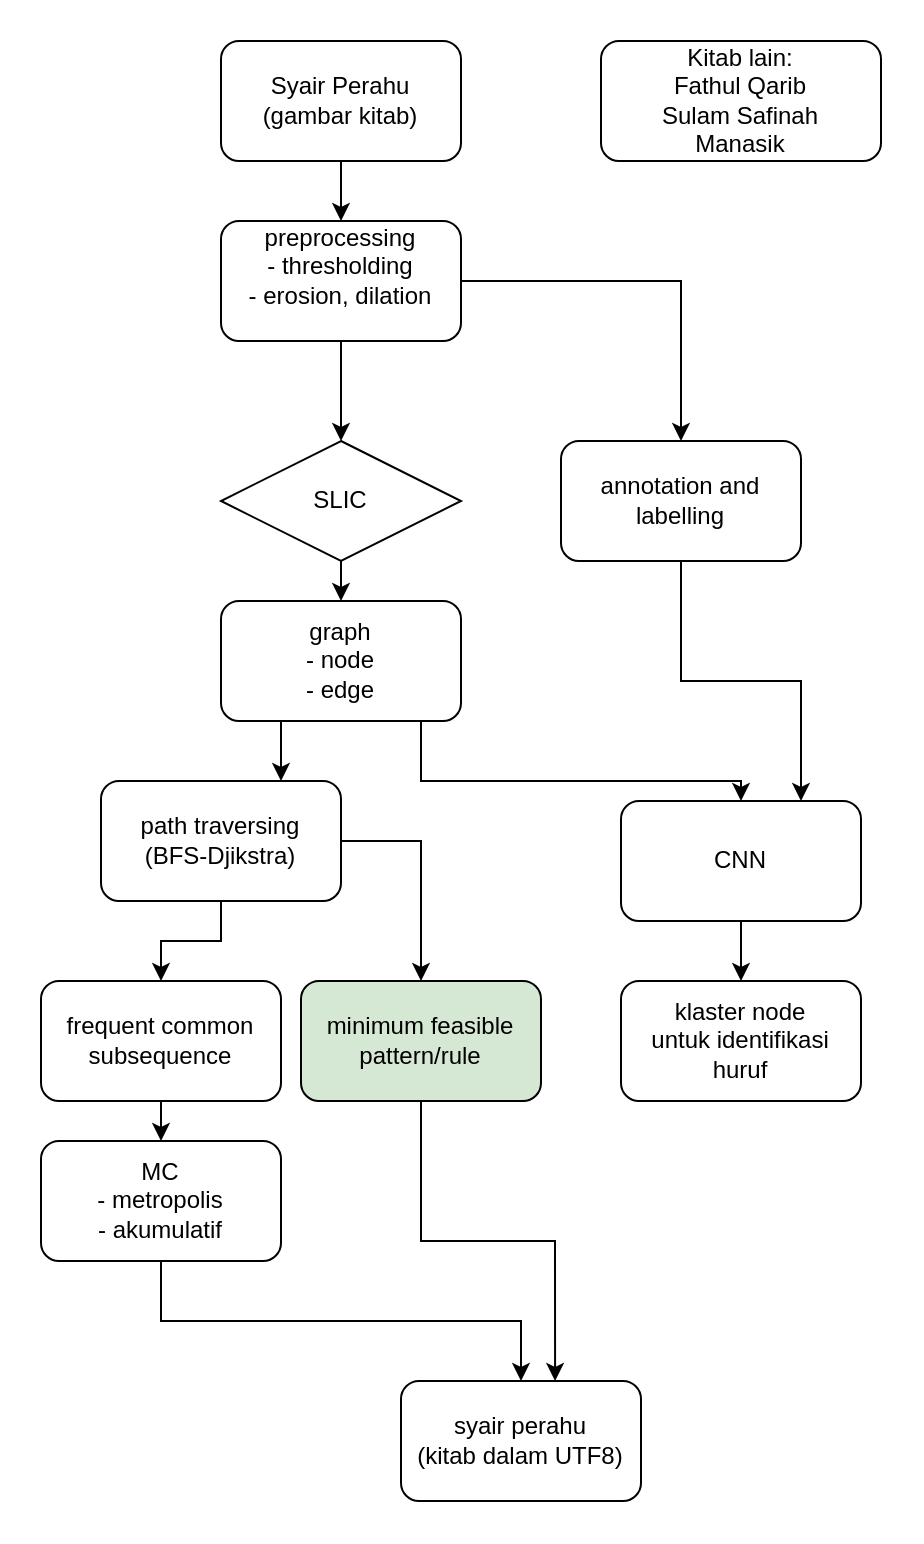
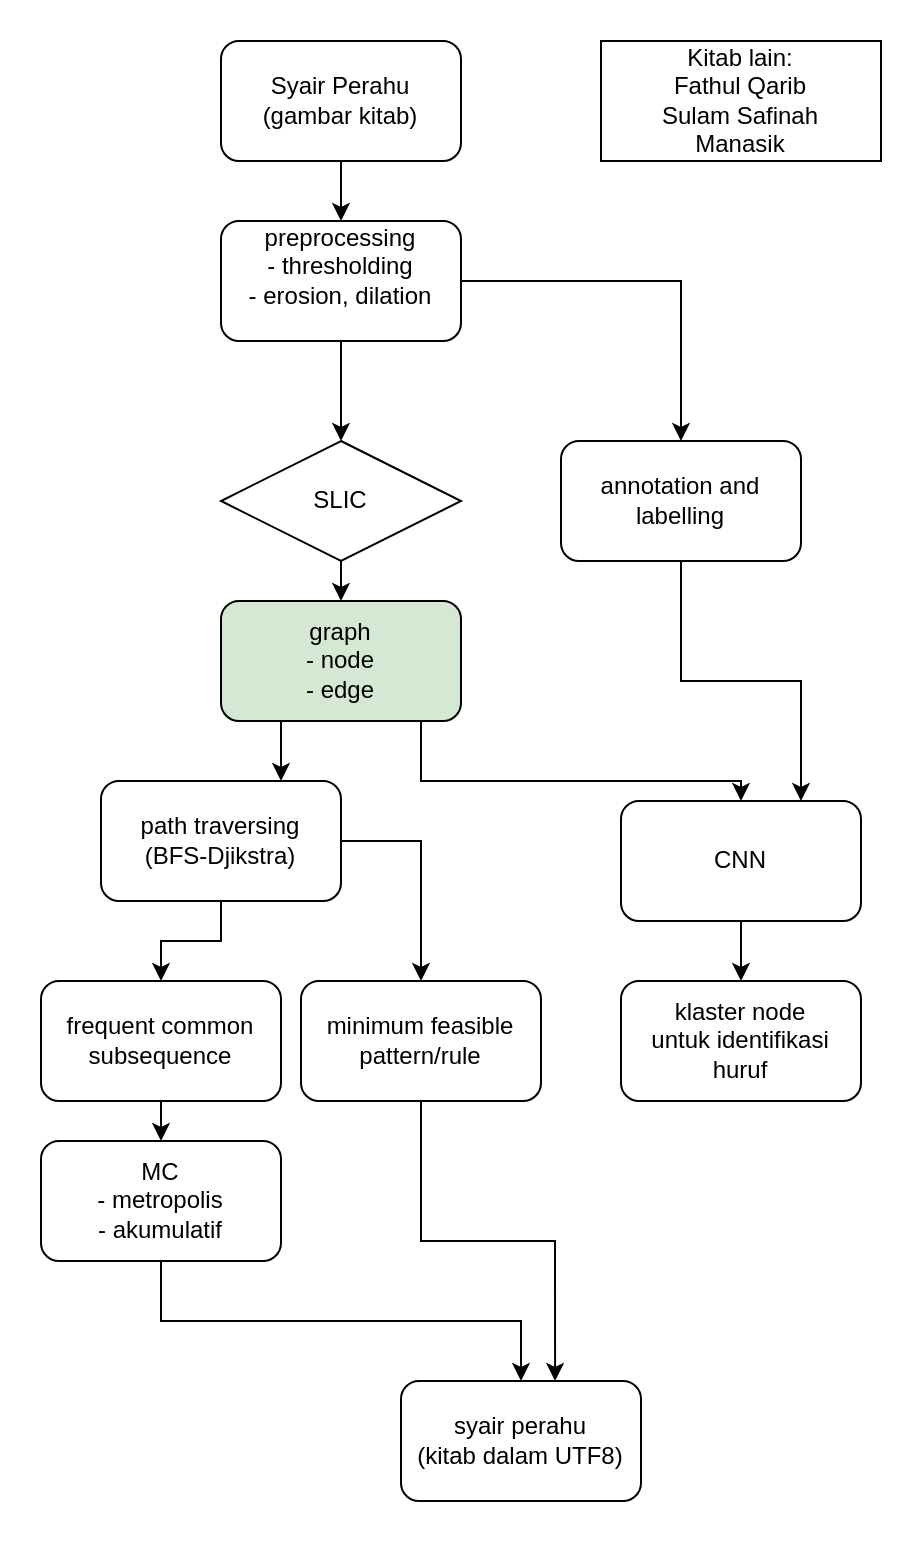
(741, 101) -> (741, 101)
(341, 661) -> (341, 661)
(421, 1041) -> (421, 1041)
